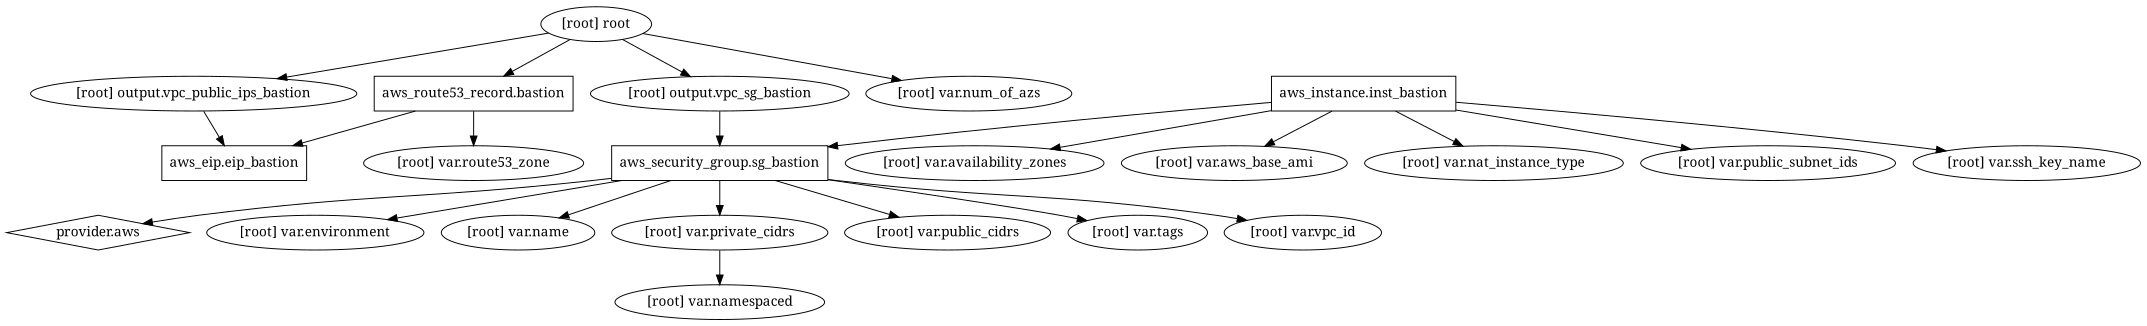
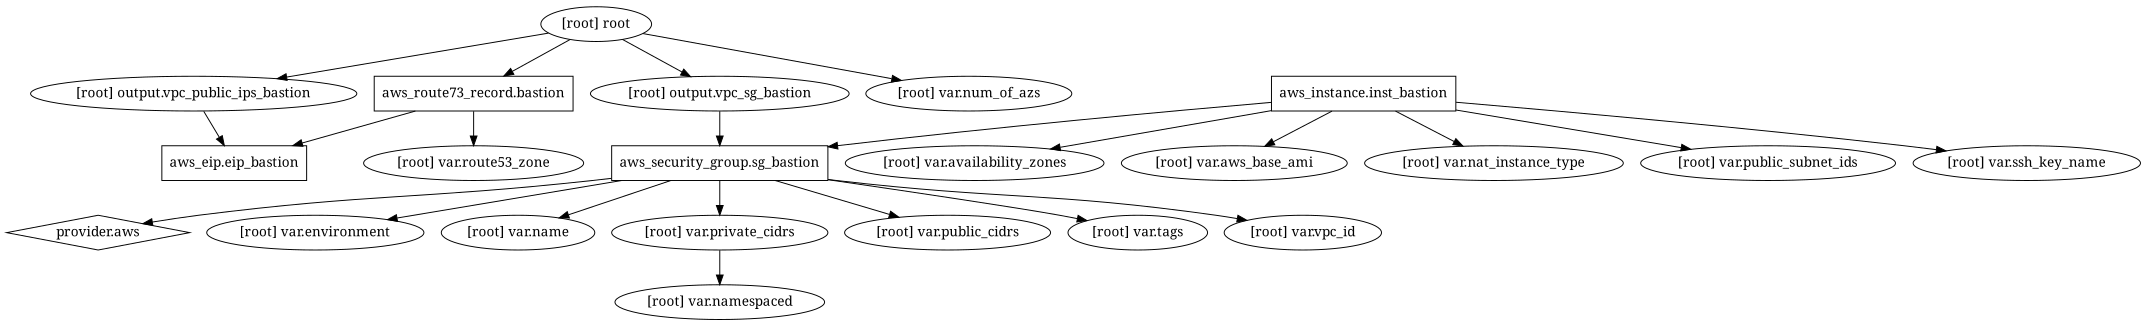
(474, 94) -> (474, 94)
